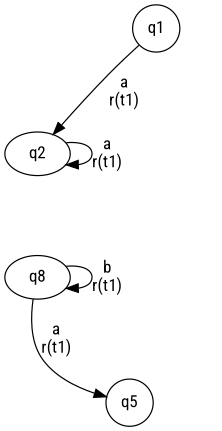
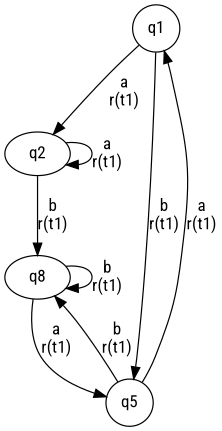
none -> (38, 209)
none -> (149, 210)
none -> (185, 225)
none -> (92, 343)
